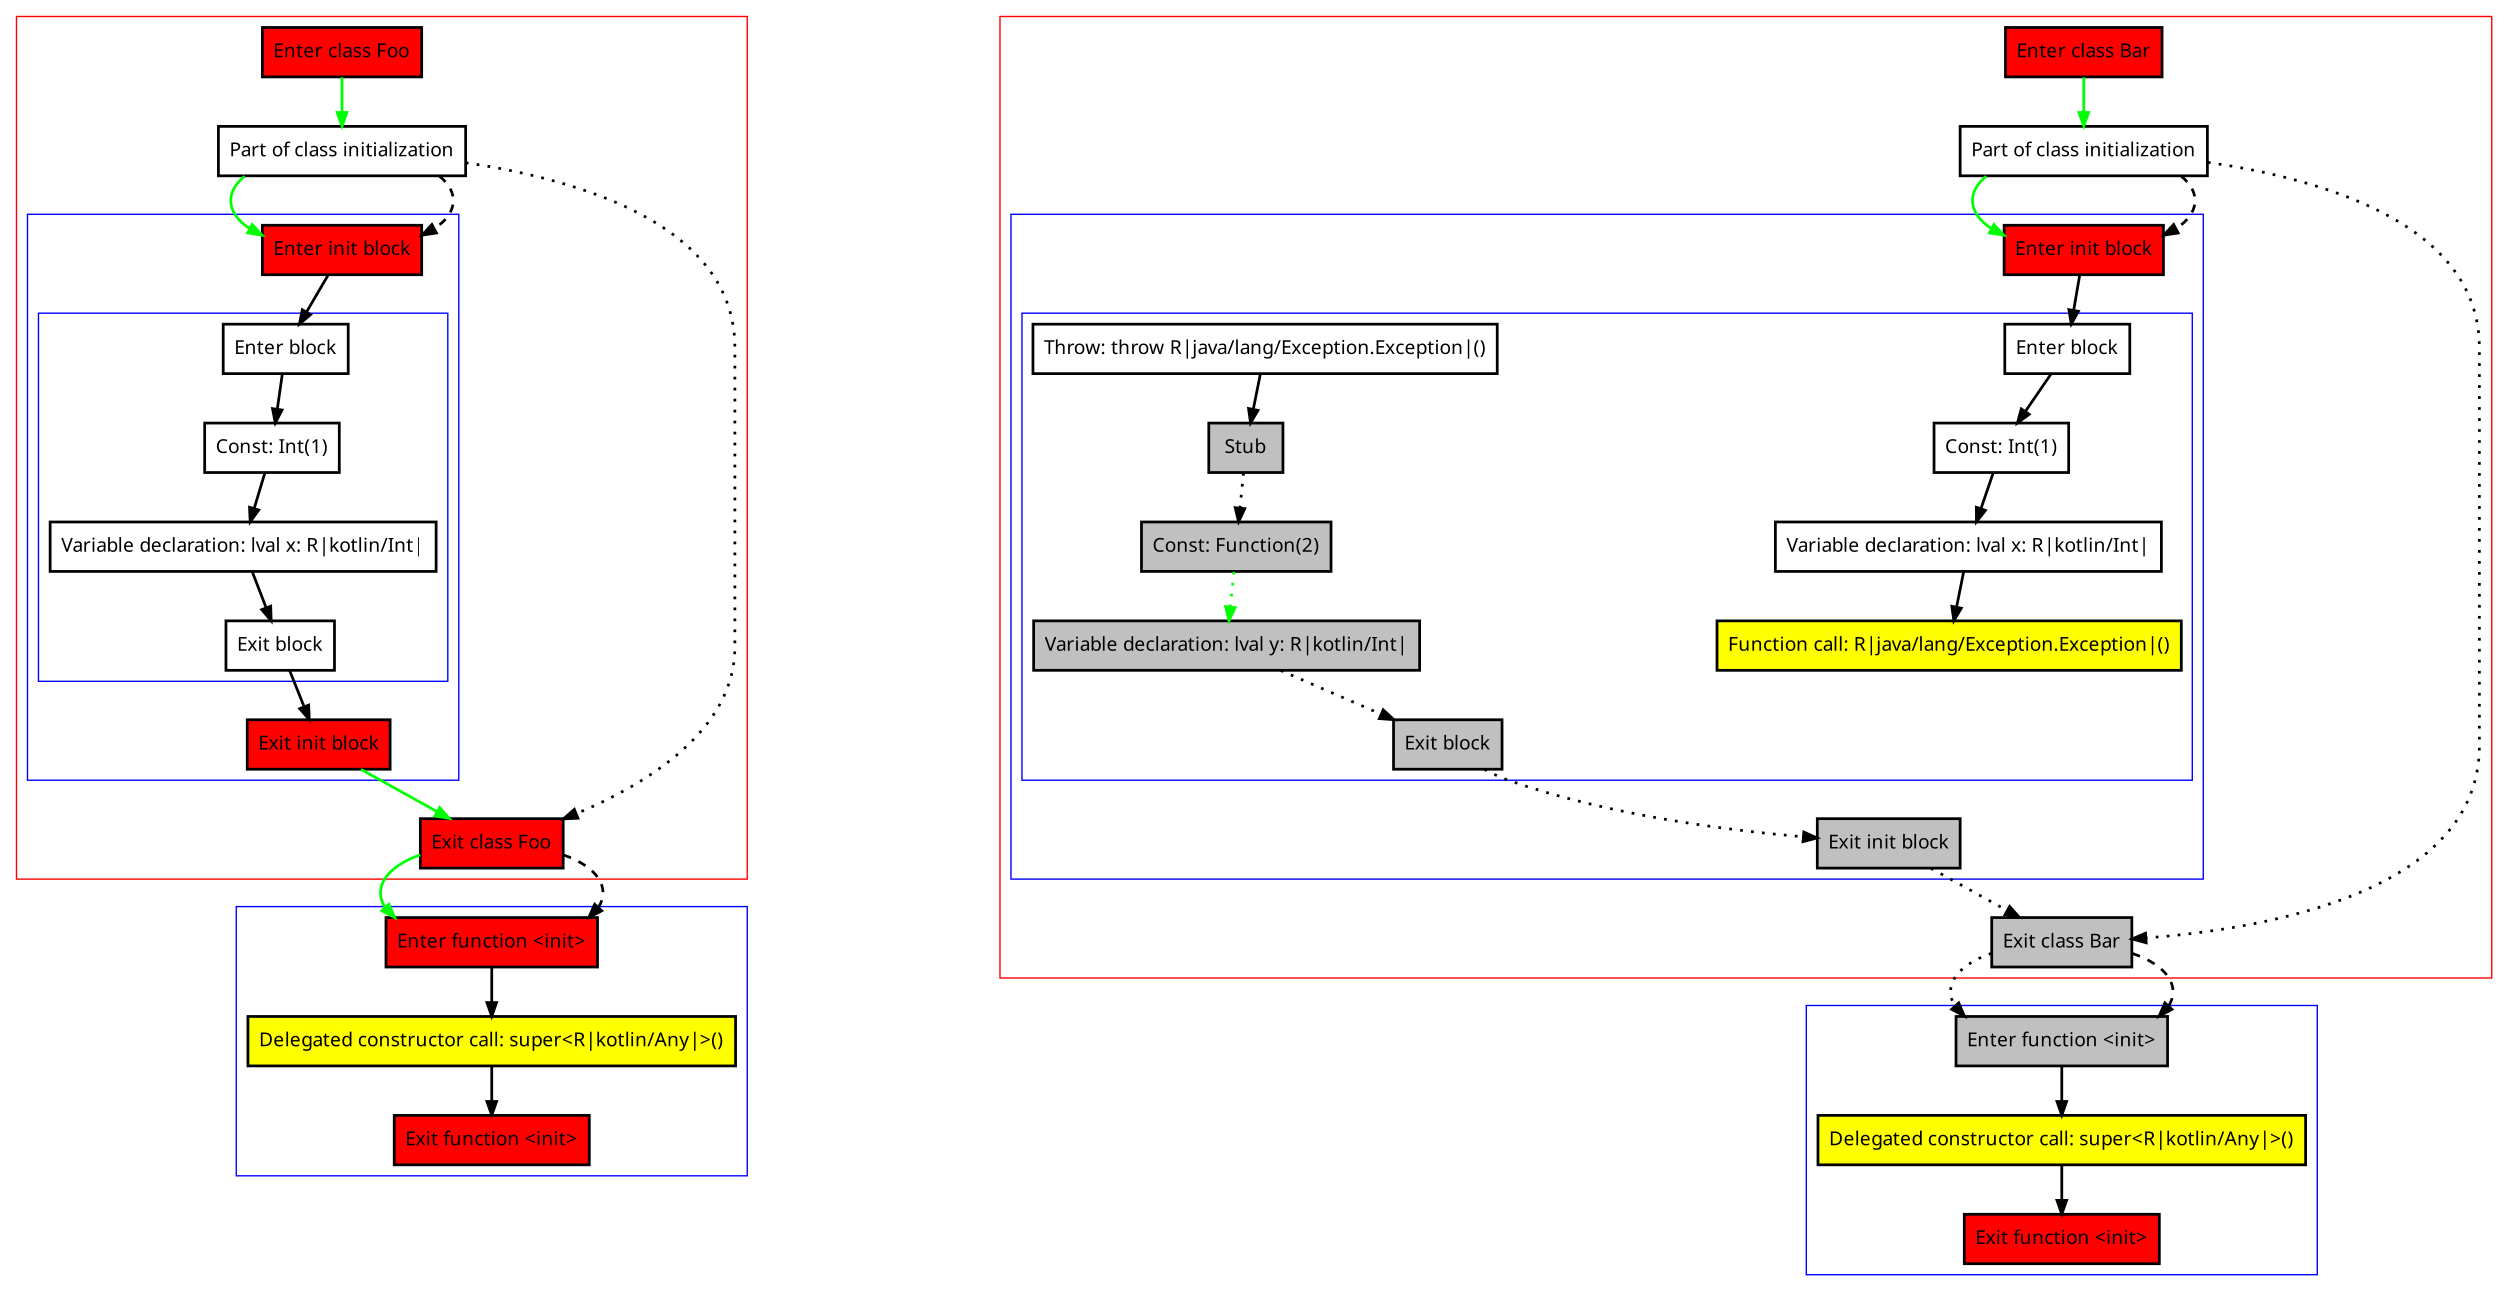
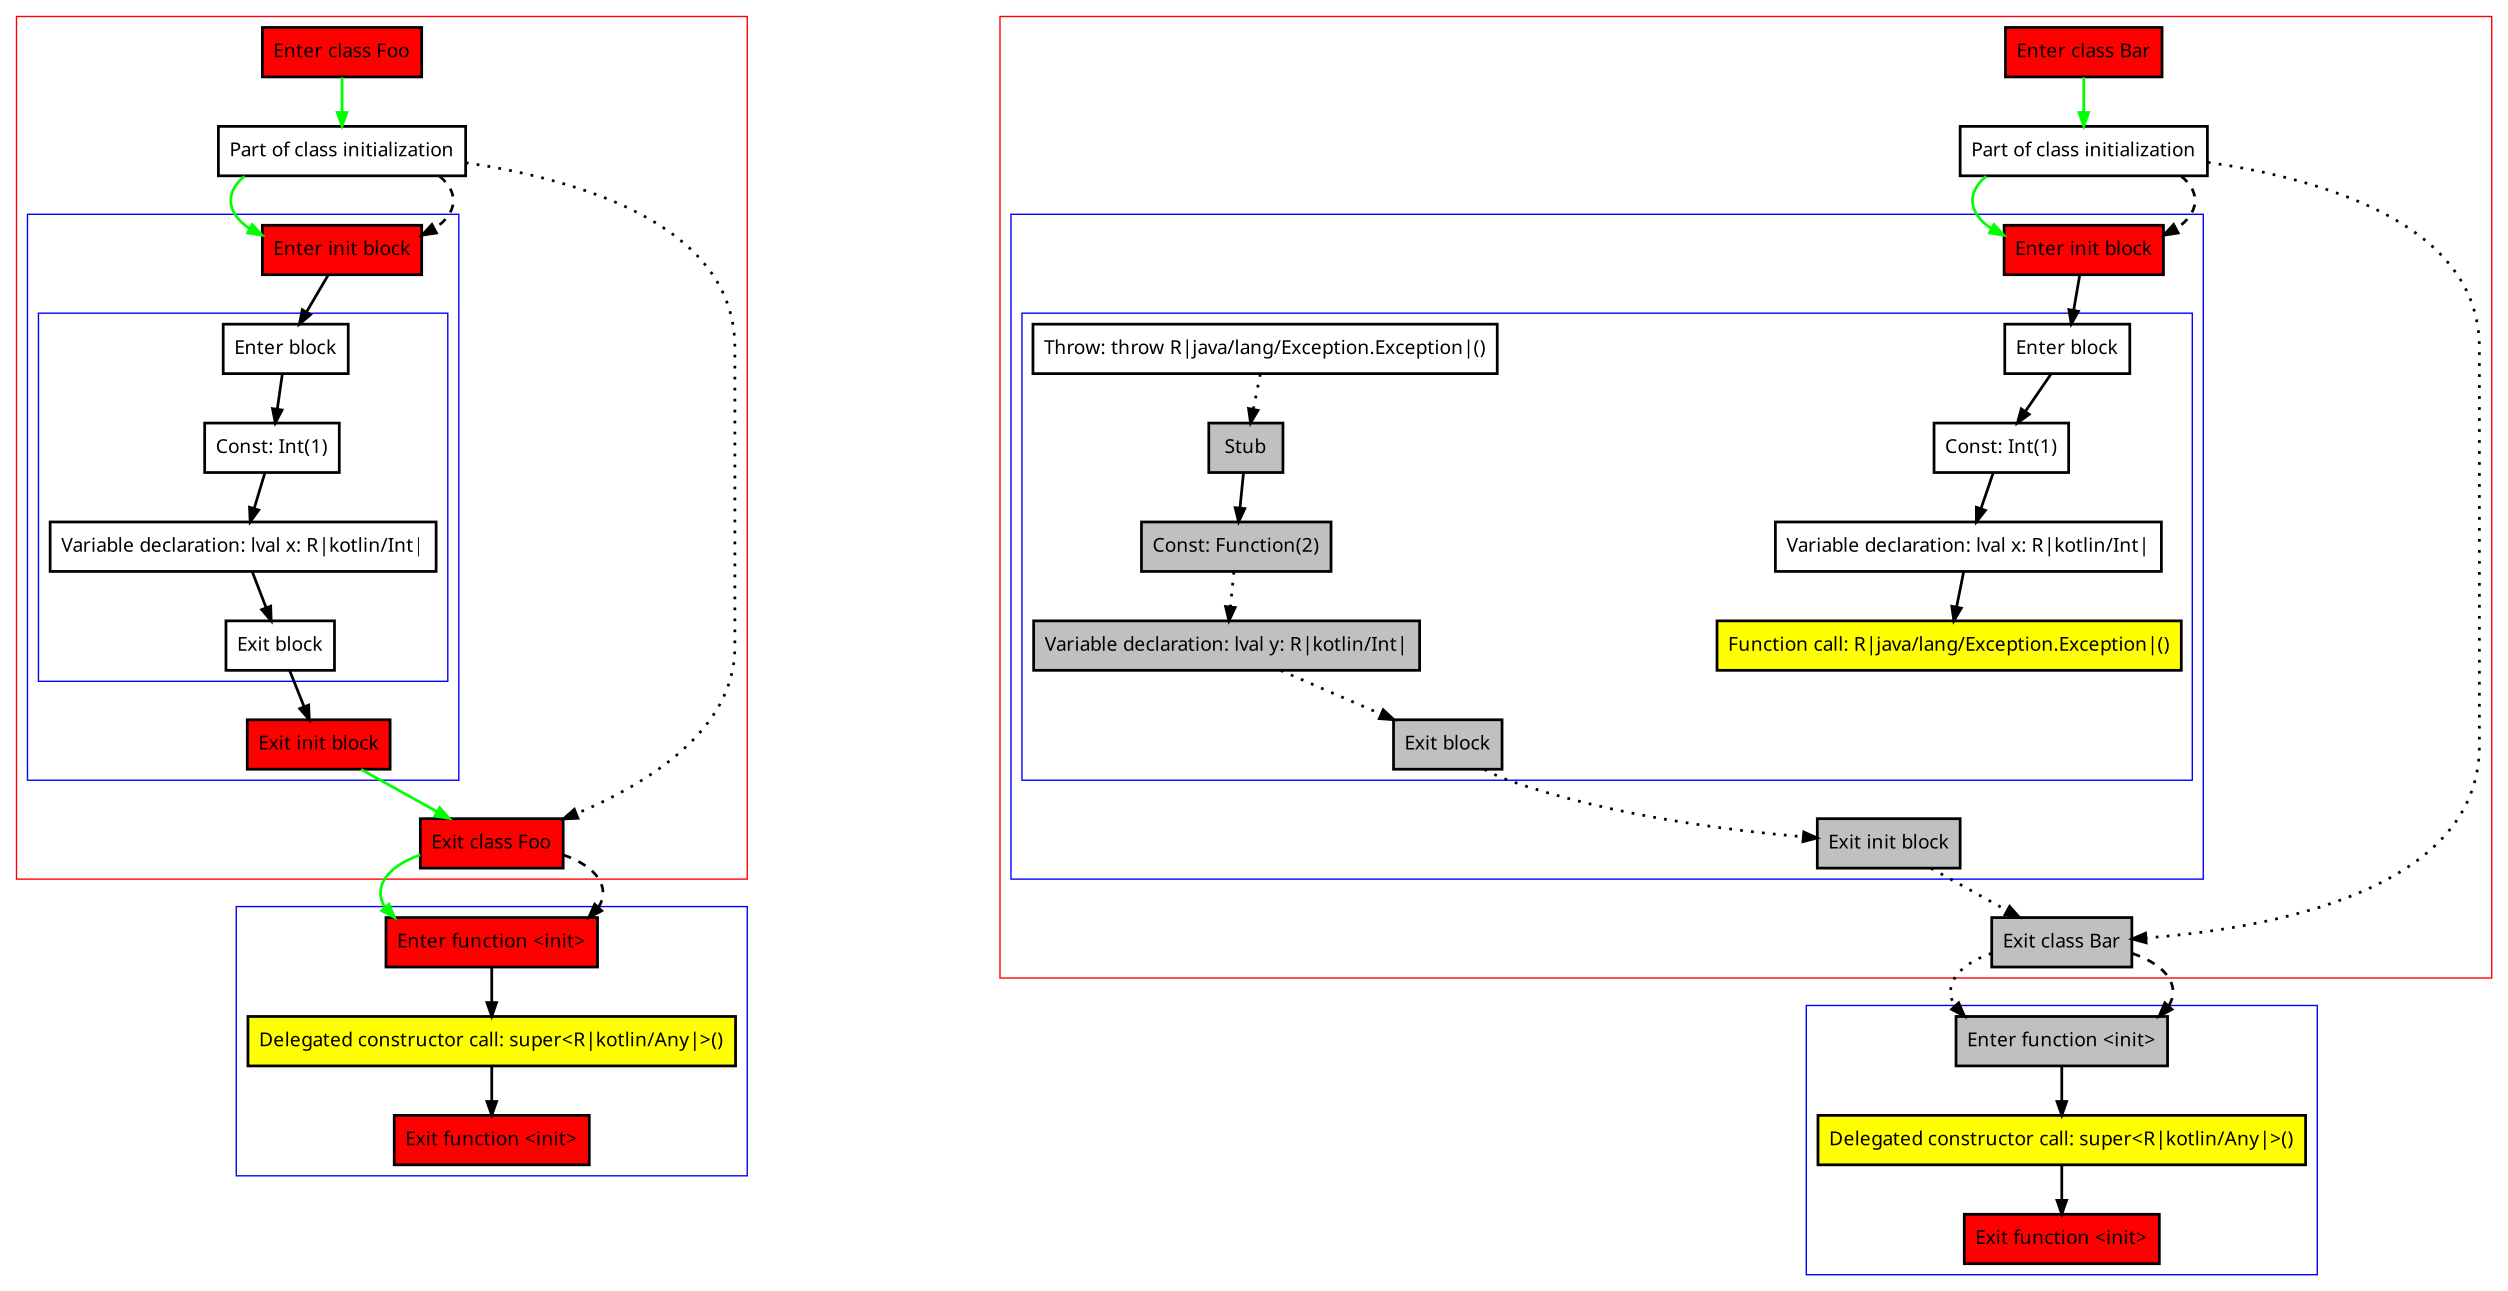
(1257, 392) -> (1257, 392)
(1242, 491) -> (1242, 491)
(1232, 589) -> (1232, 589)
